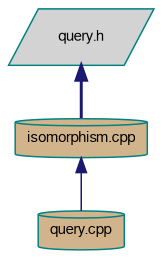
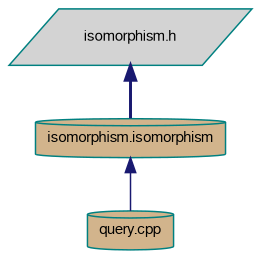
(81, 37) -> (131, 37)
(81, 138) -> (131, 138)
